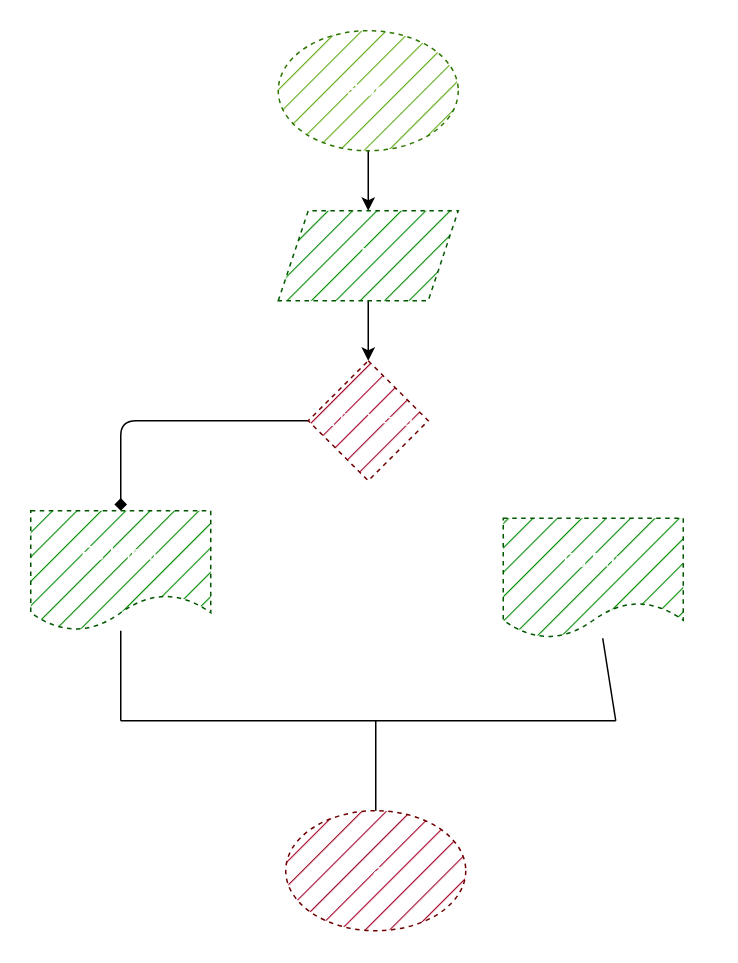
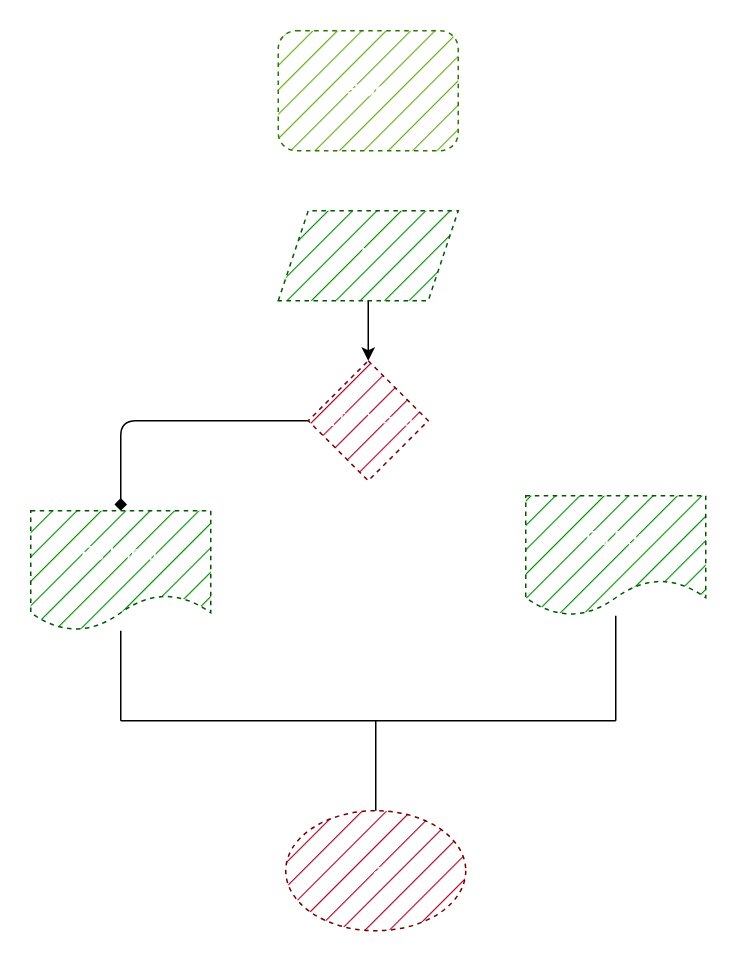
(368, 91) -> (368, 91)
(368, 176) -> none
(593, 578) -> (616, 556)
